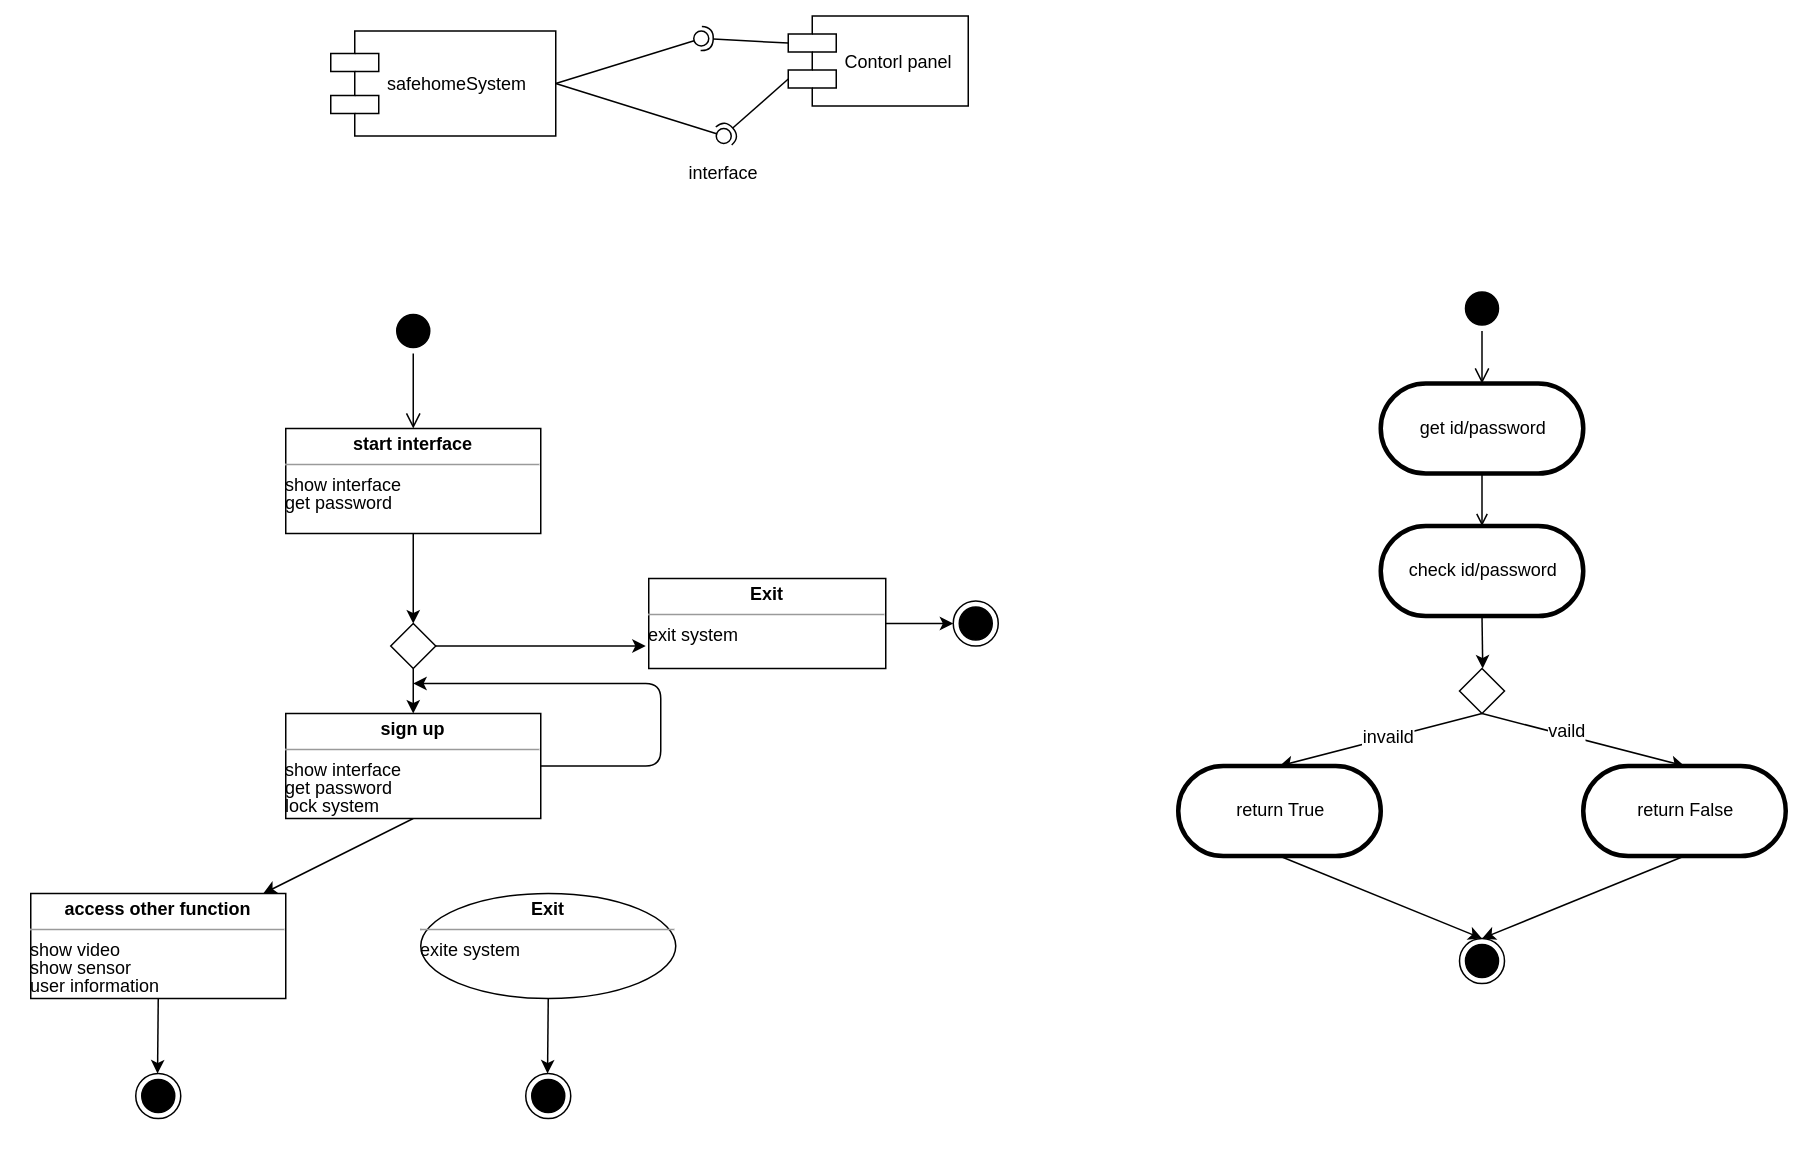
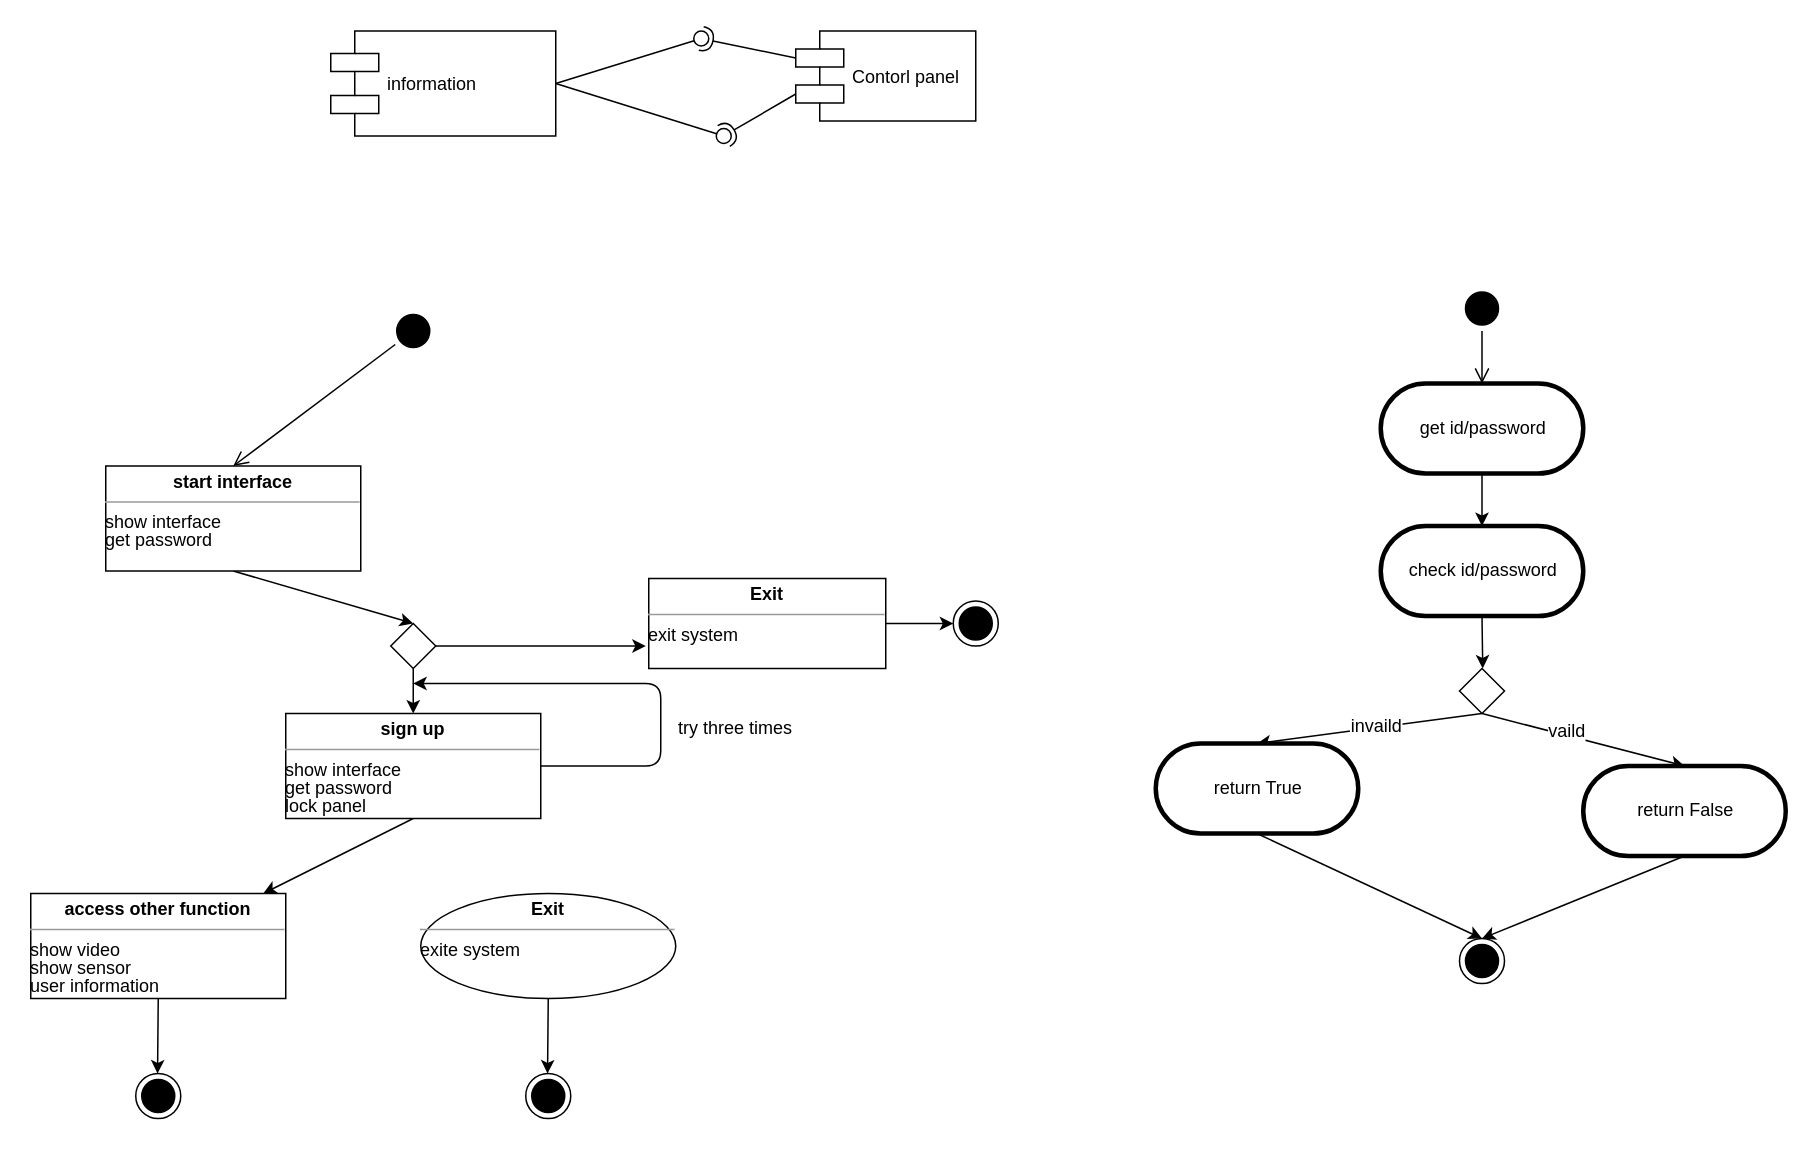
(878, 61) -> (886, 76)
(458, 84) -> (438, 84)
(731, 173) -> none
(413, 481) -> (233, 518)
(1482, 516) -> (1482, 514)
none -> (743, 728)
(352, 756) -> (352, 756)
(1280, 811) -> (1257, 788)
